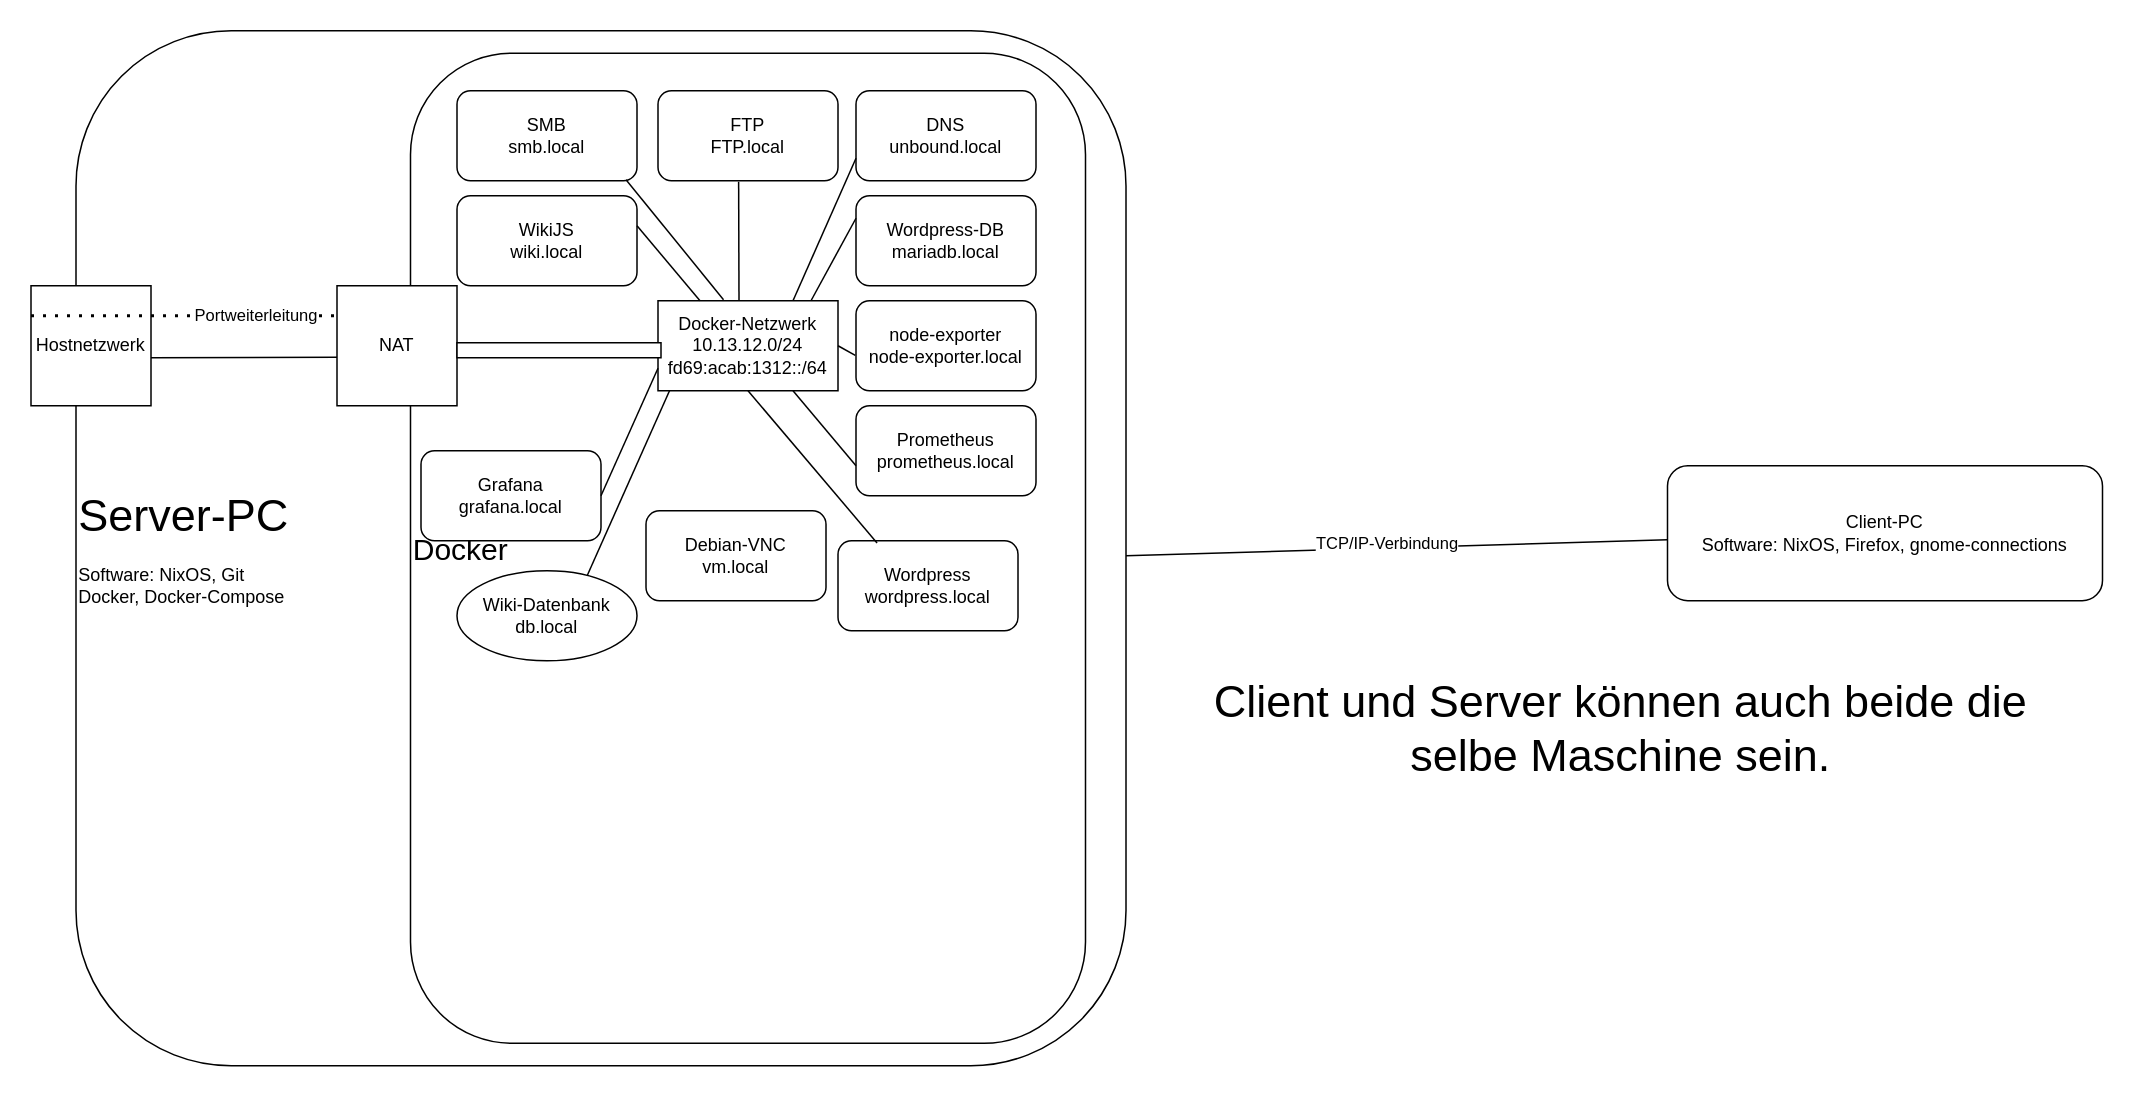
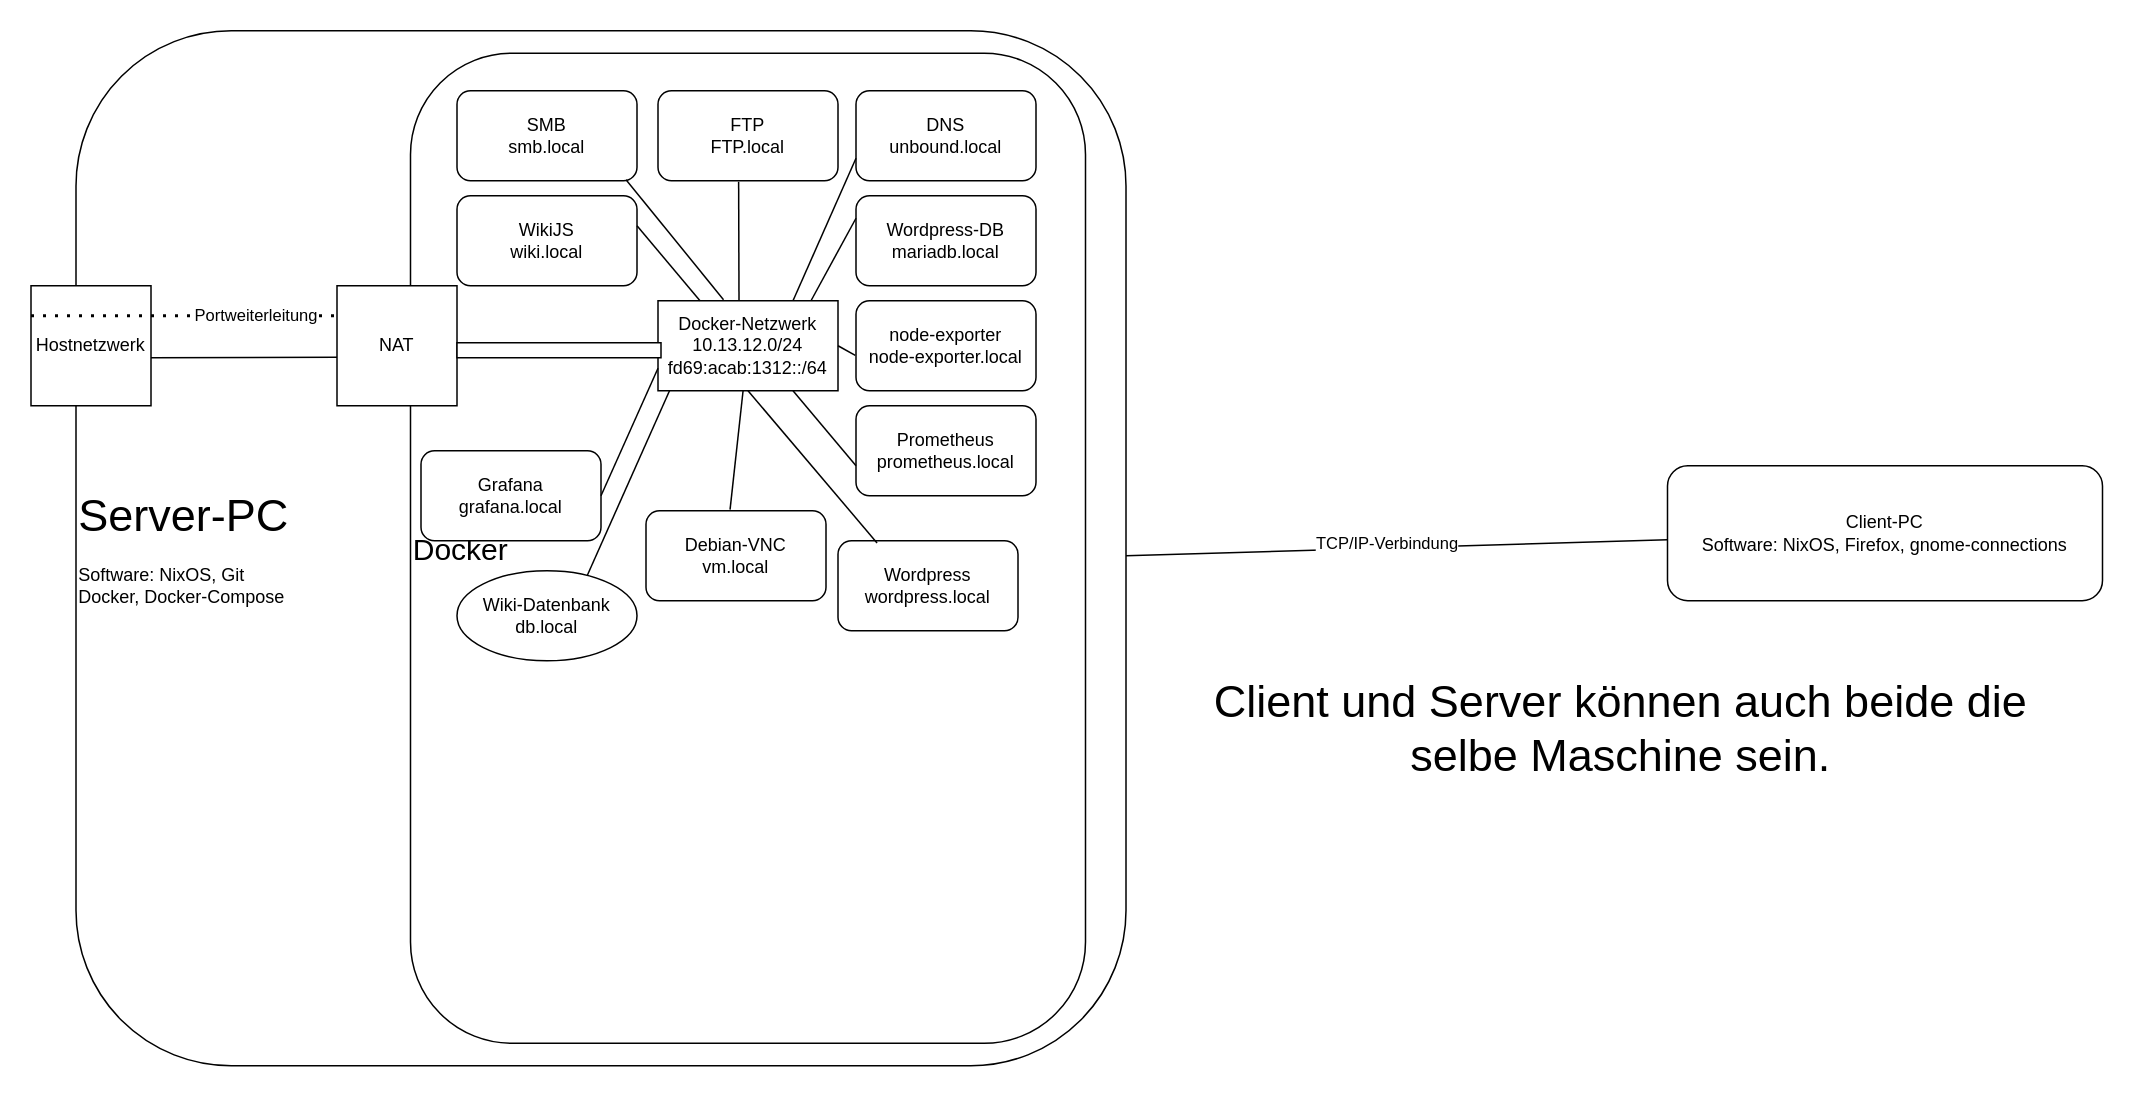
none -> (736, 451)
